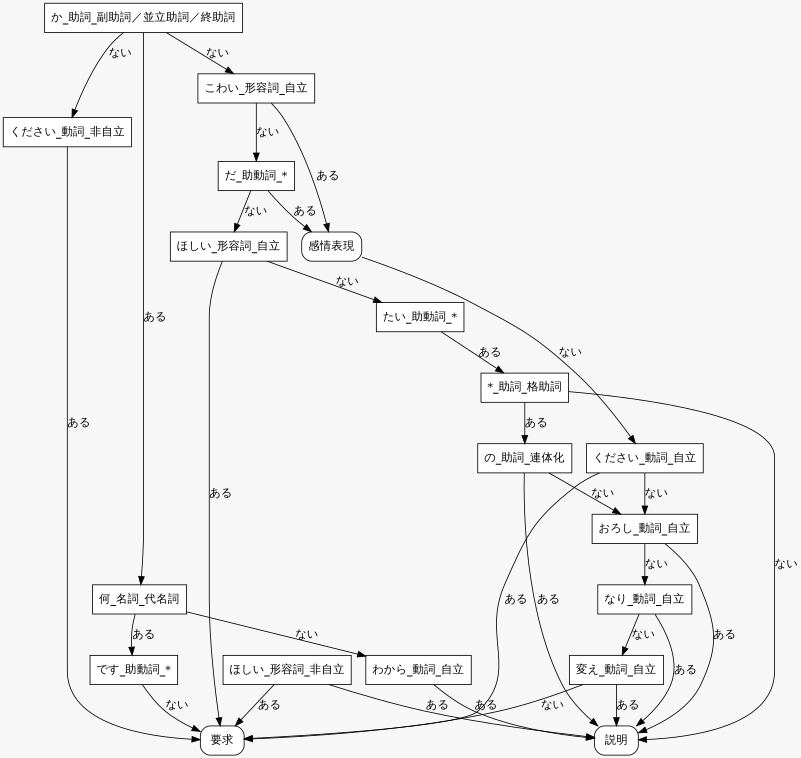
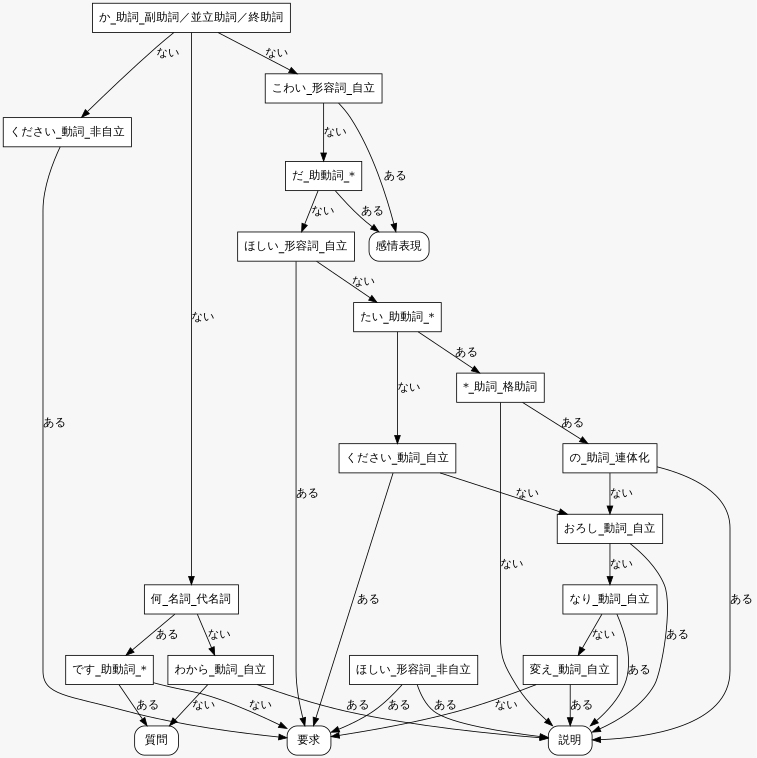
(155, 317) -> (203, 317)
(512, 325) -> (397, 384)
none -> (157, 741)
